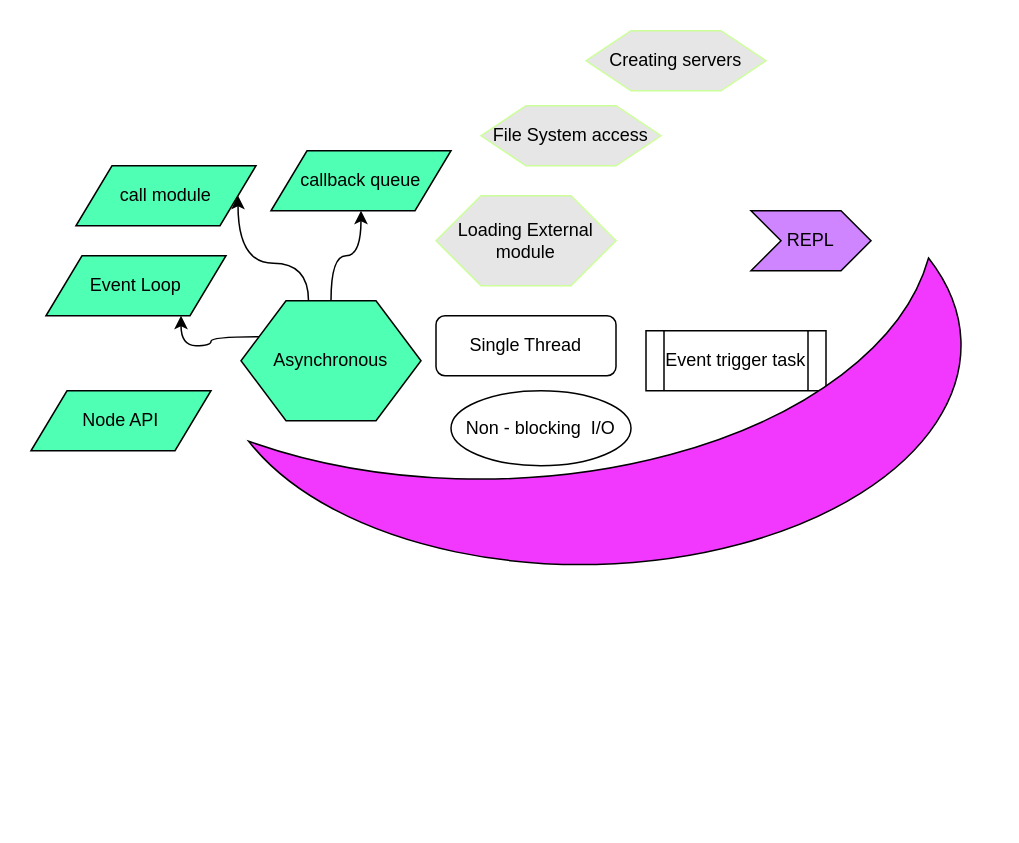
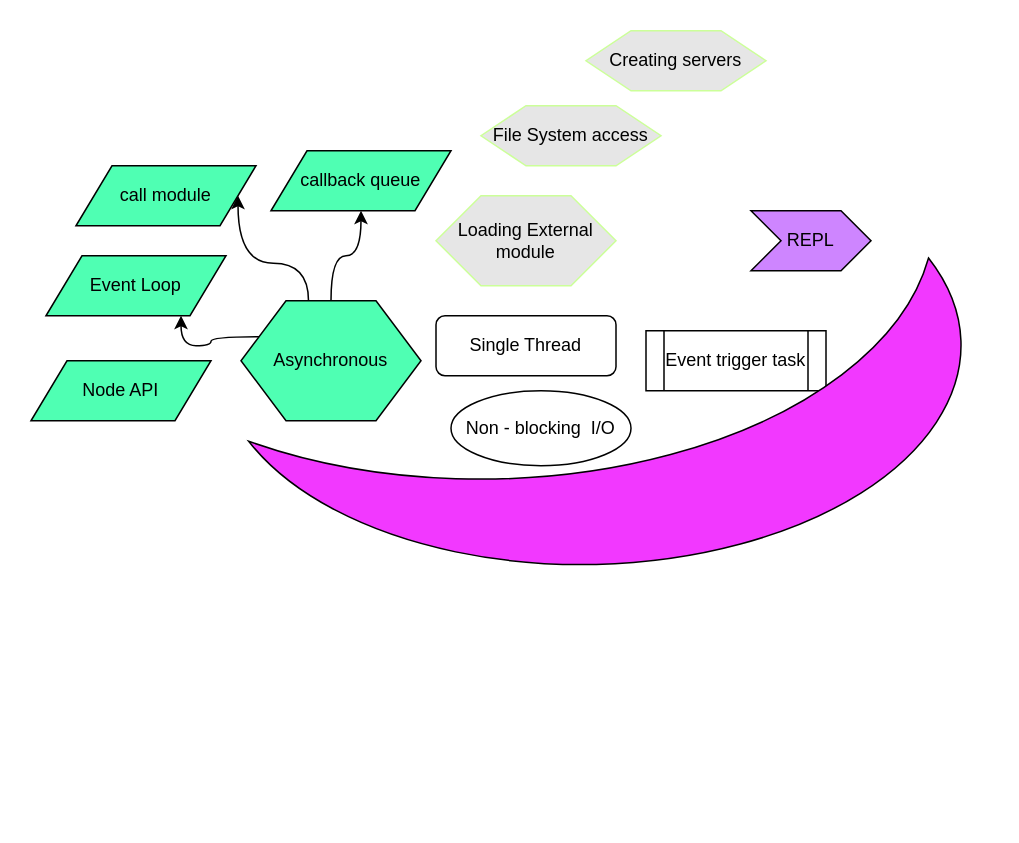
(121, 421) -> (121, 391)
